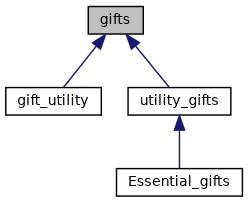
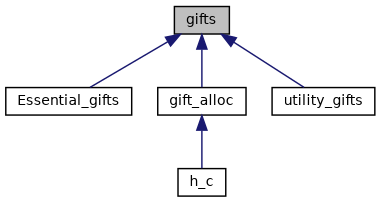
(54, 101) -> (202, 101)
(179, 149) -> (129, 65)
none -> (202, 182)
